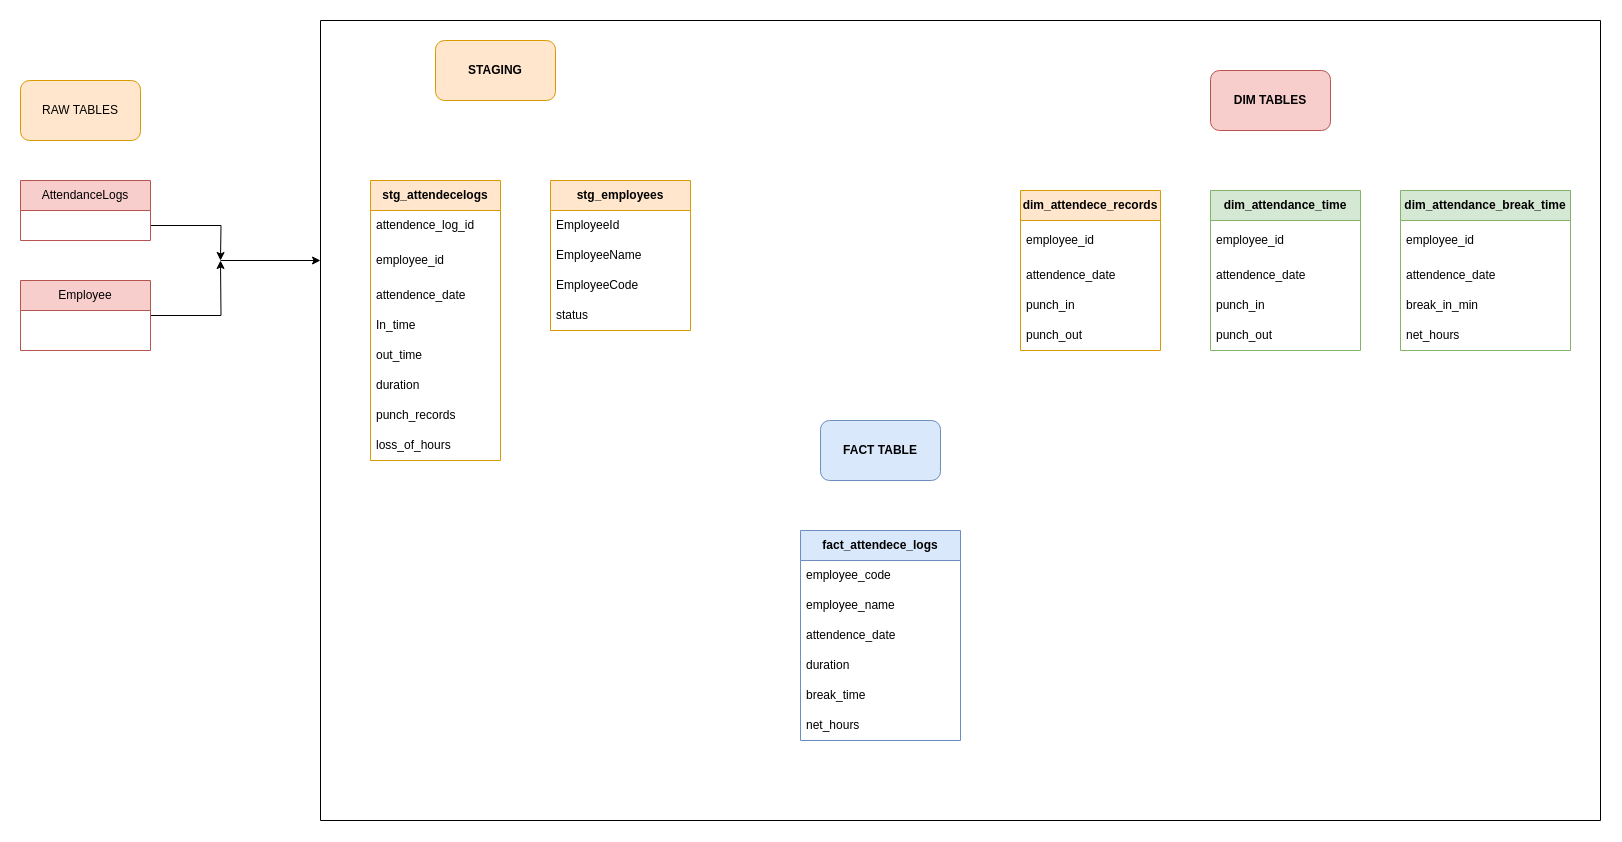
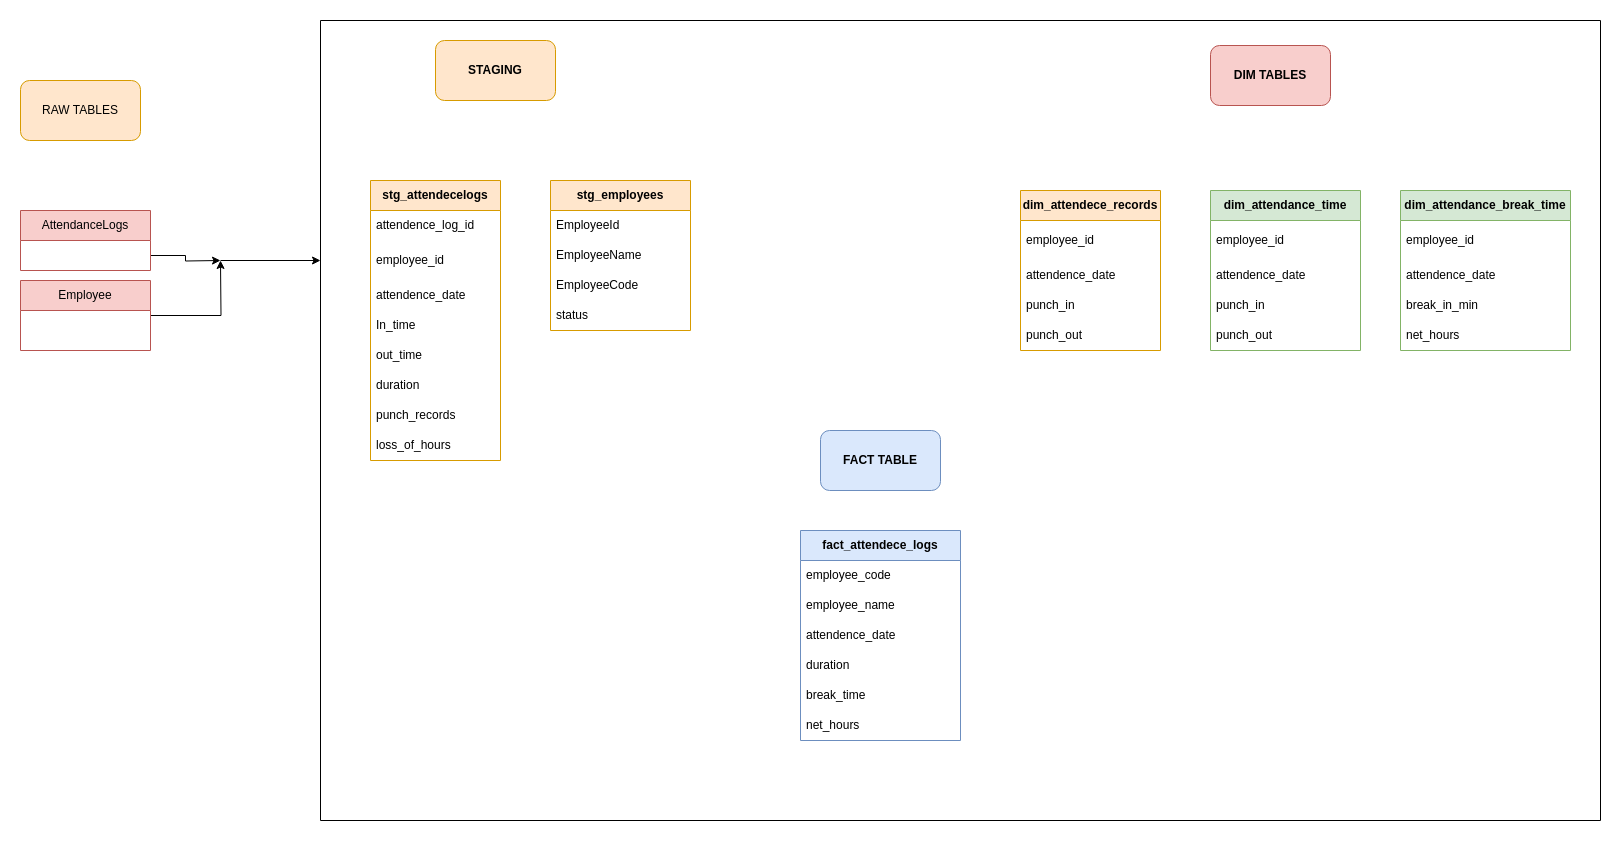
(1271, 101) -> (1271, 76)
(86, 211) -> (86, 241)
(881, 451) -> (881, 461)
